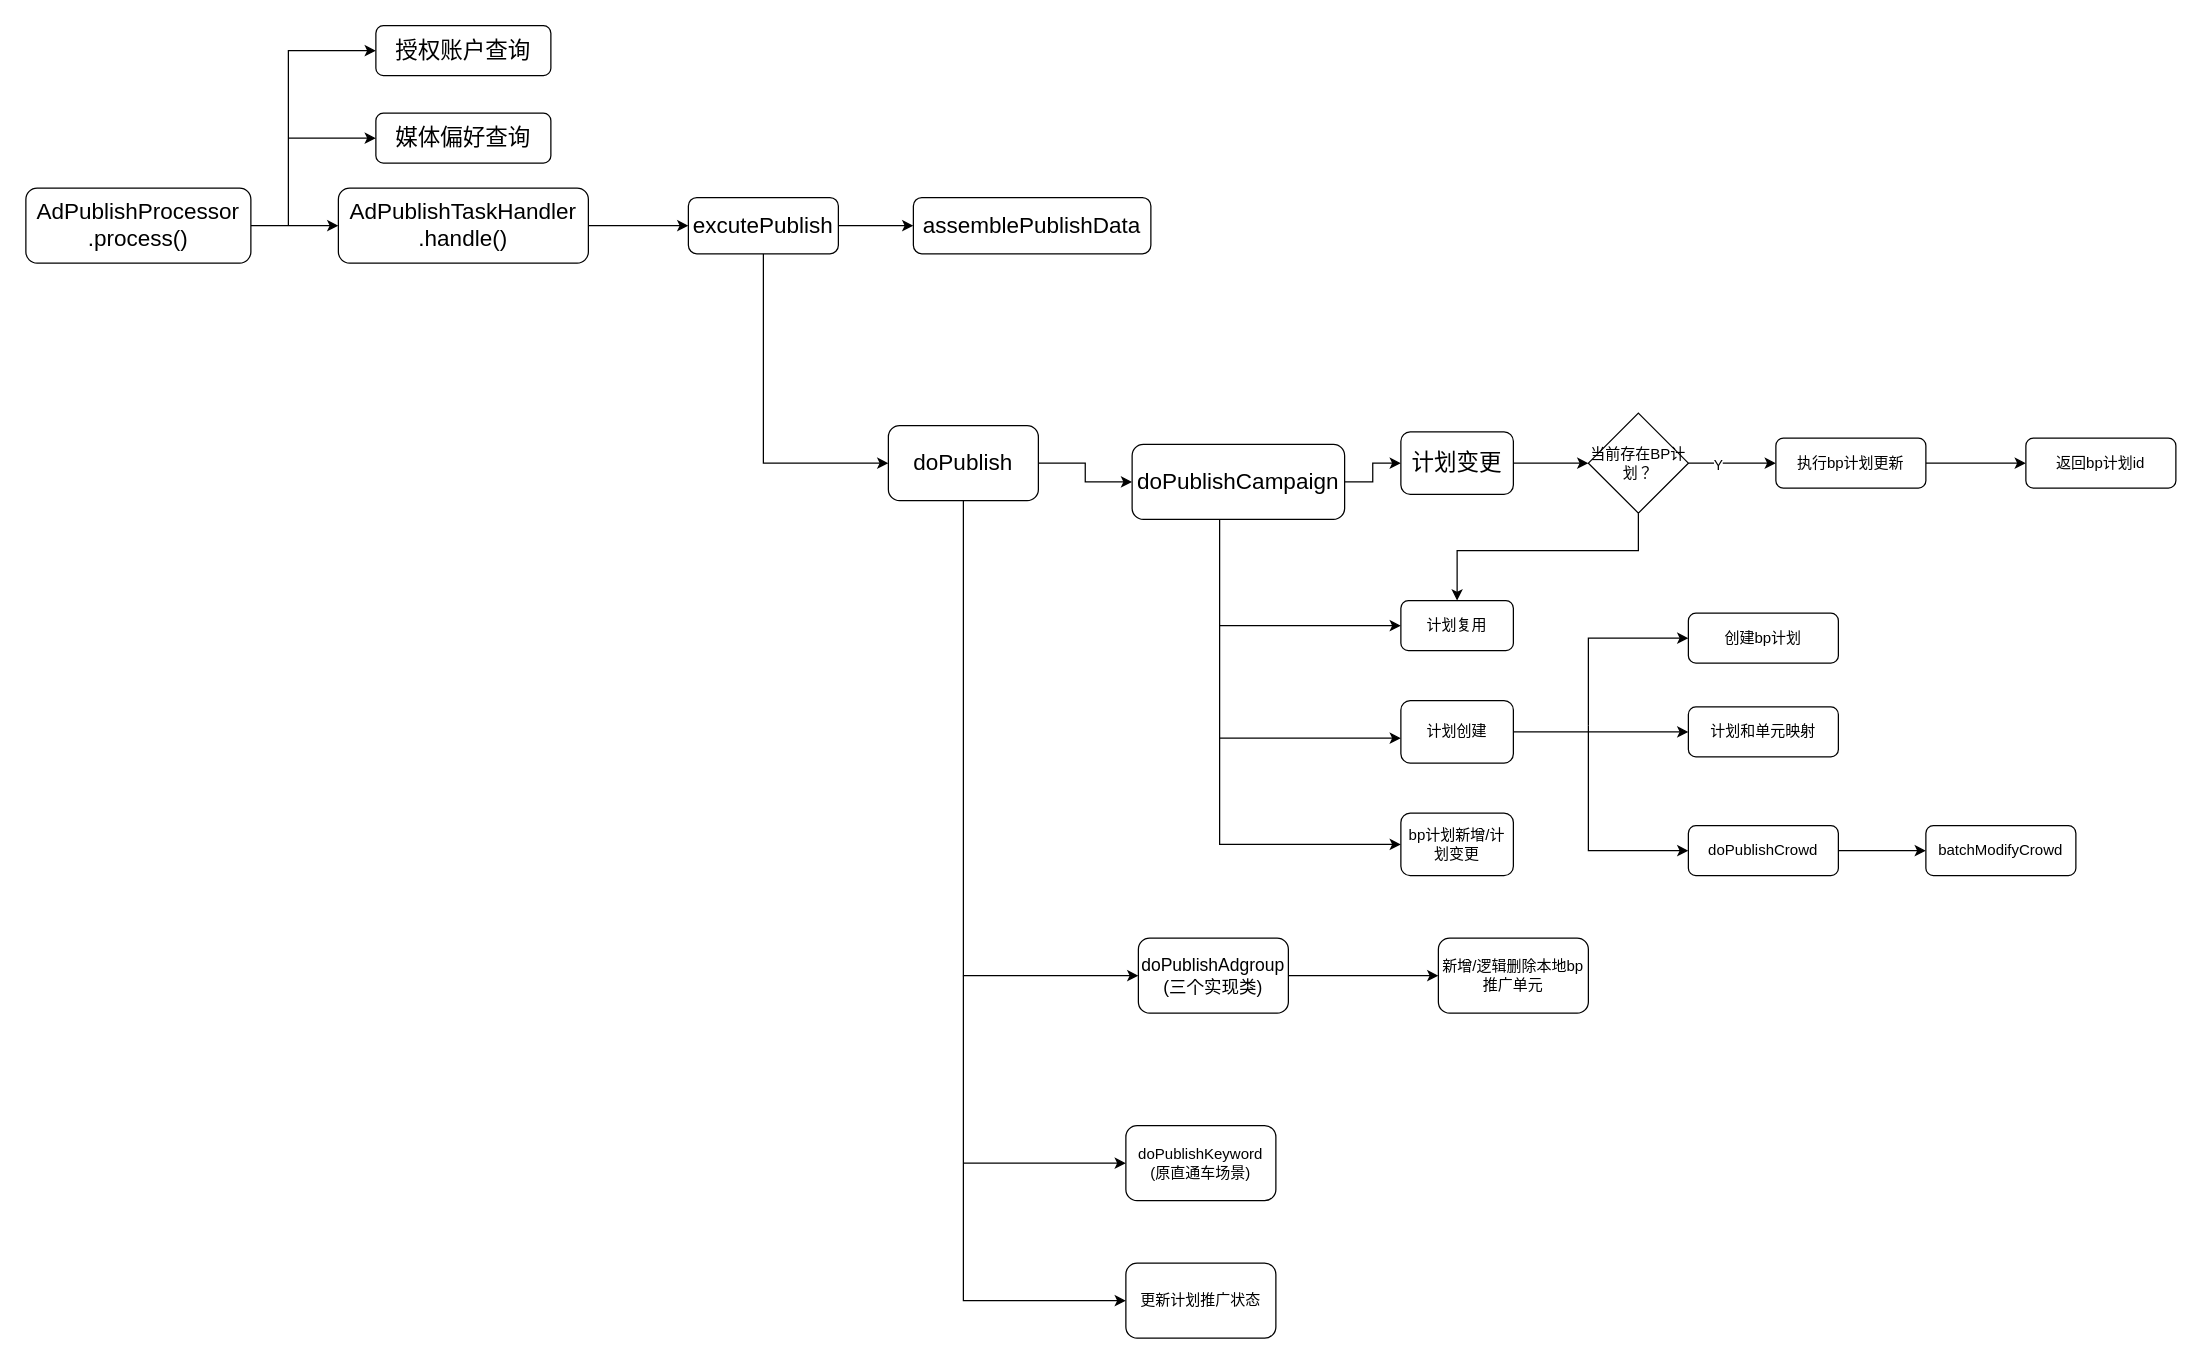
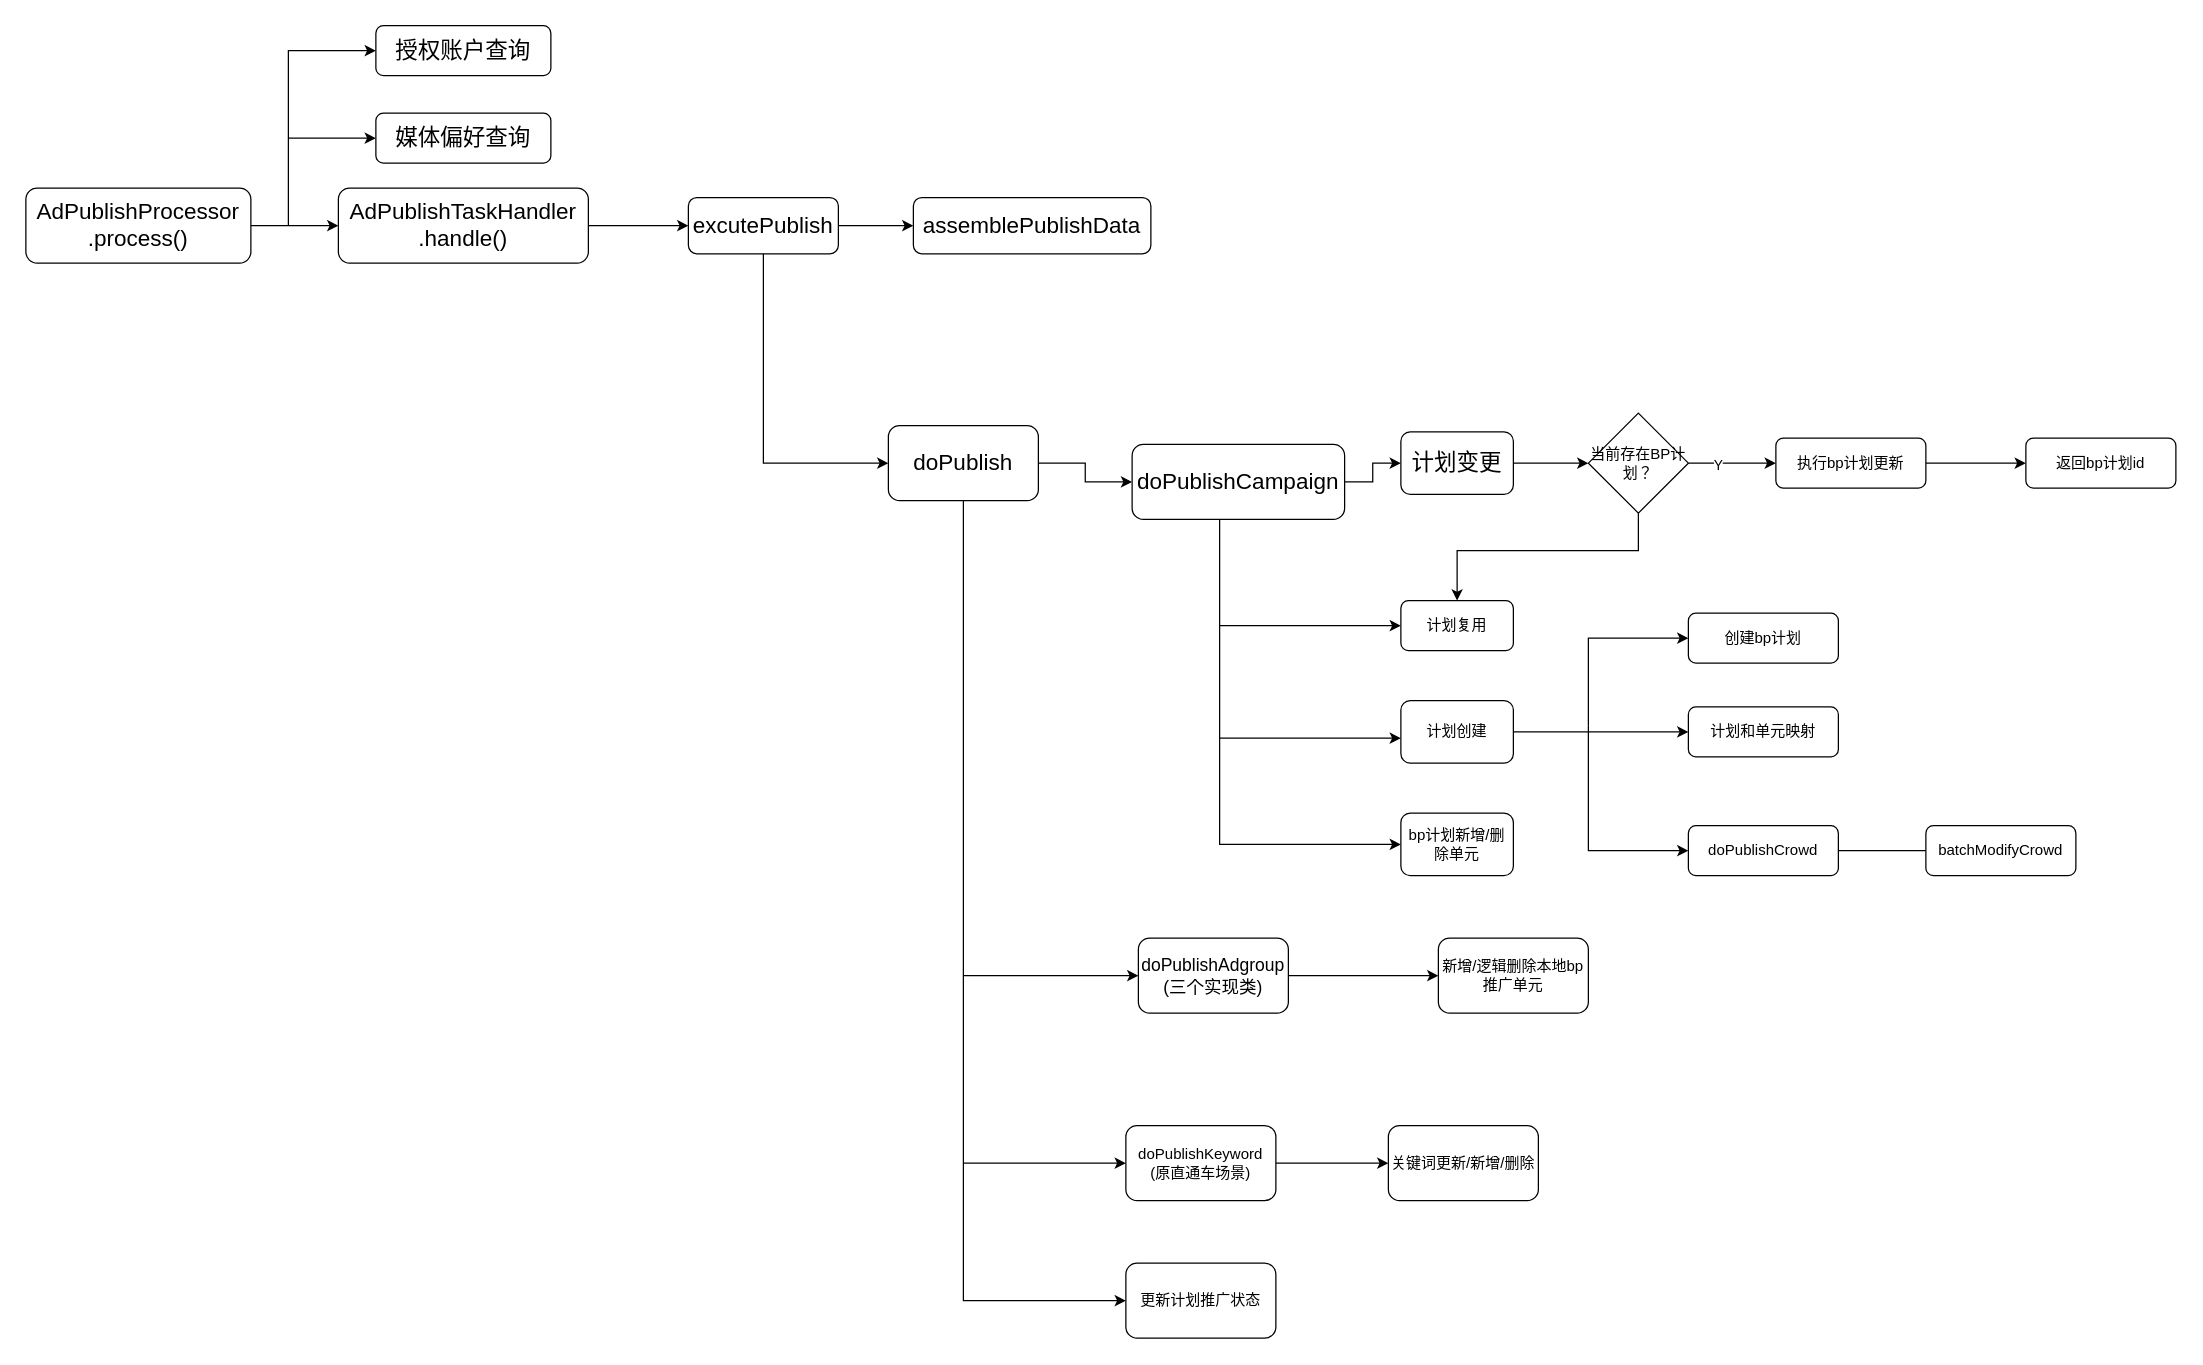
(1457, 844) -> (1457, 844)
(1916, 851) -> (1919, 851)
none -> (1328, 1163)
none -> (1463, 1163)
